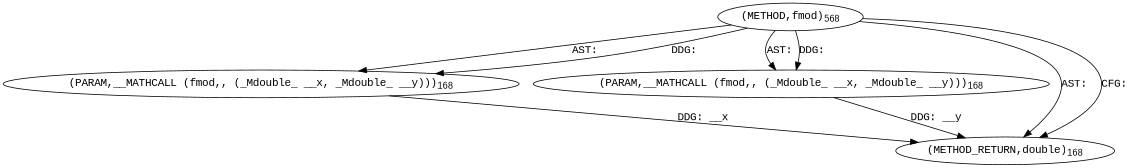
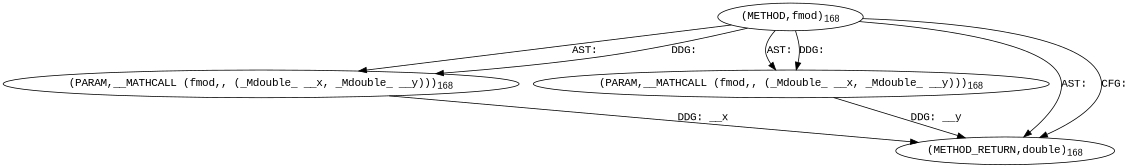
(832, 16) -> (832, 16)
